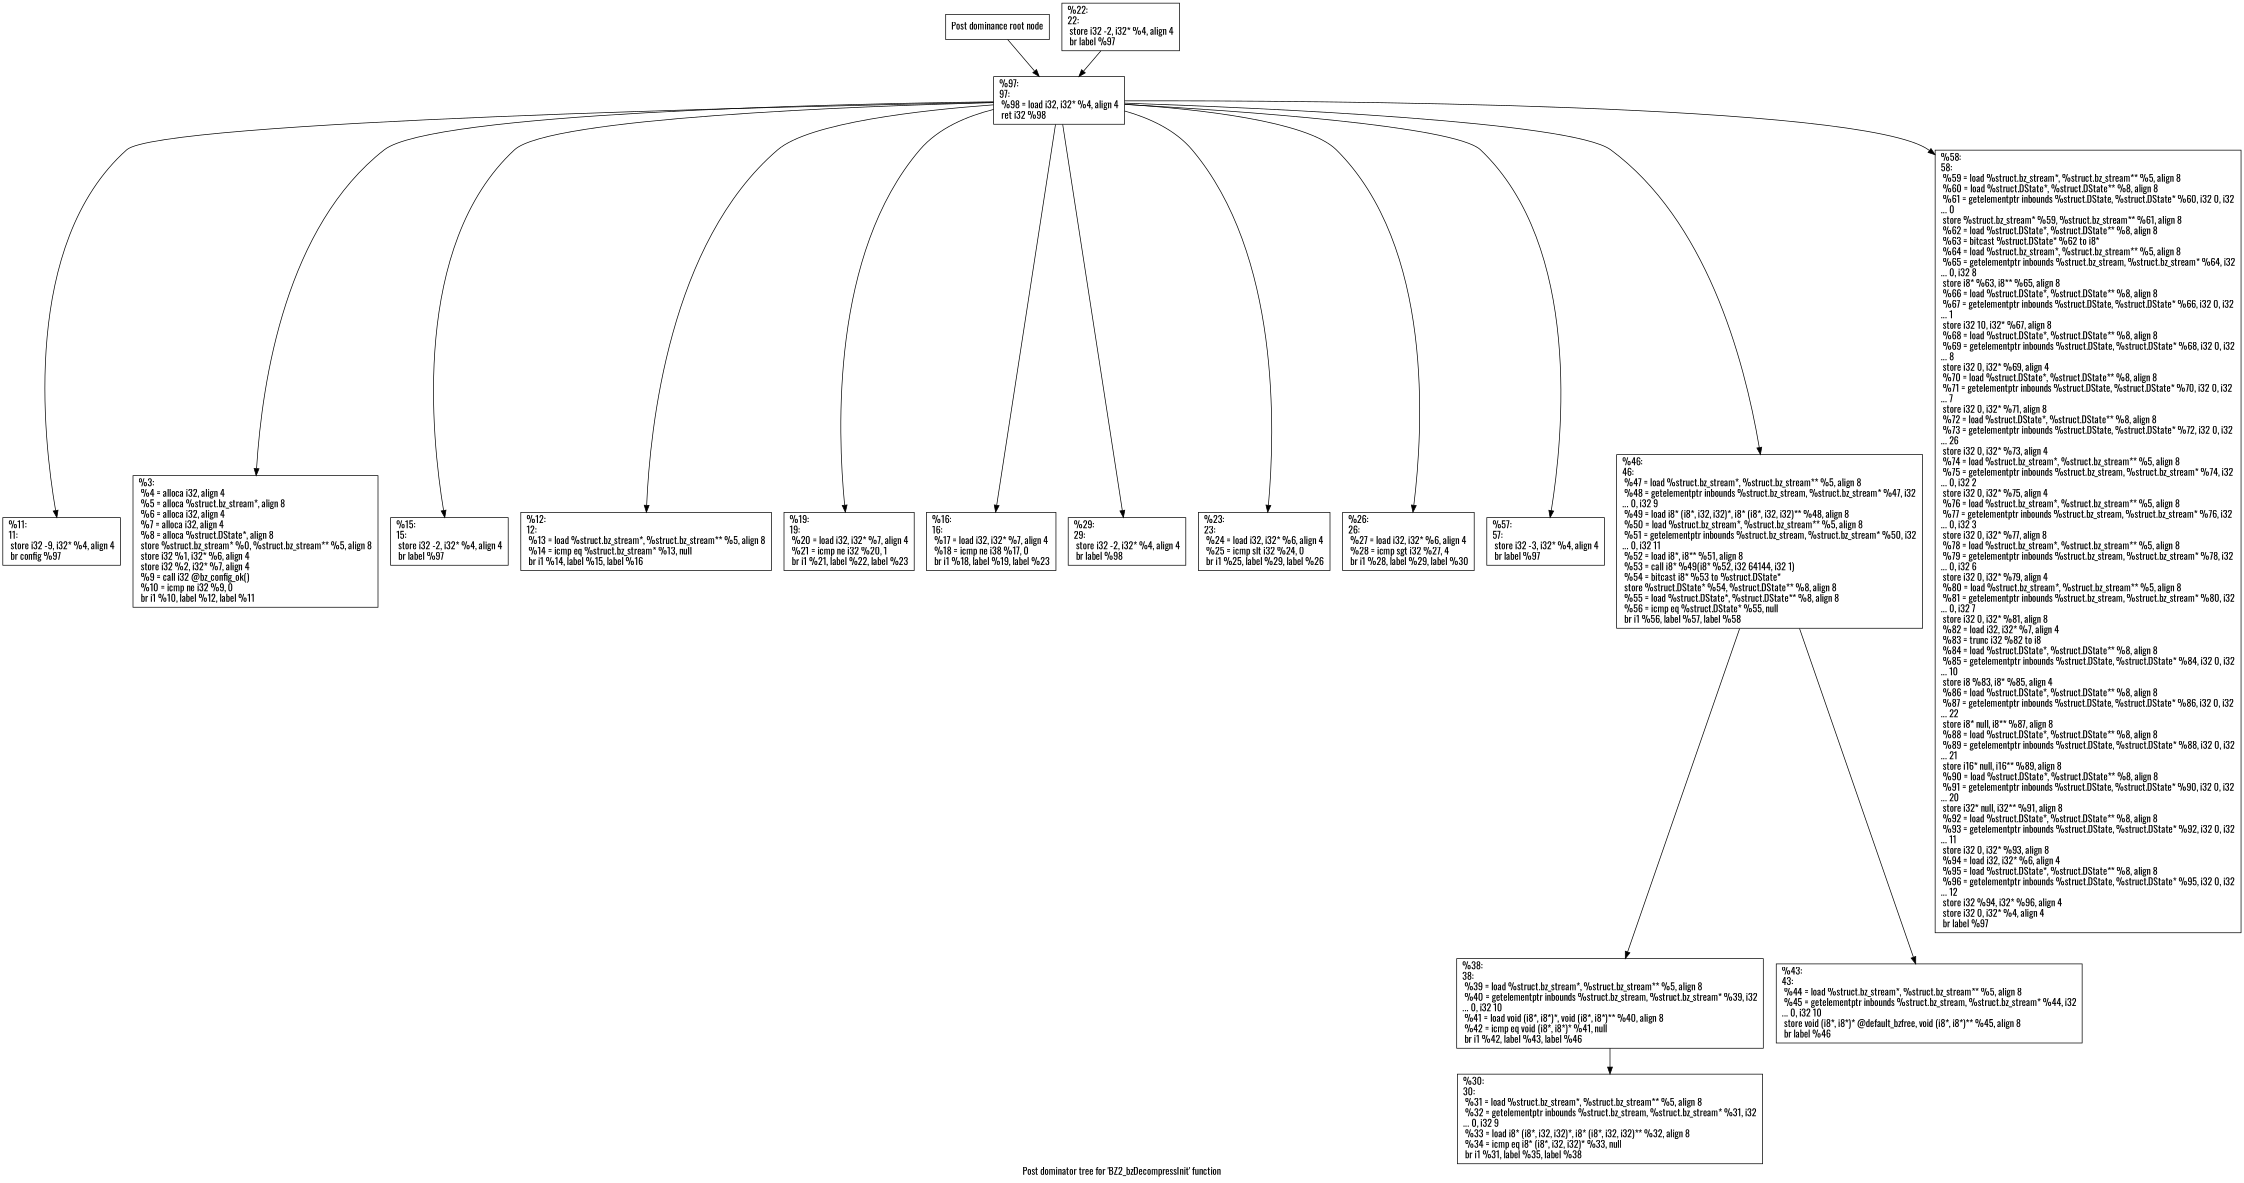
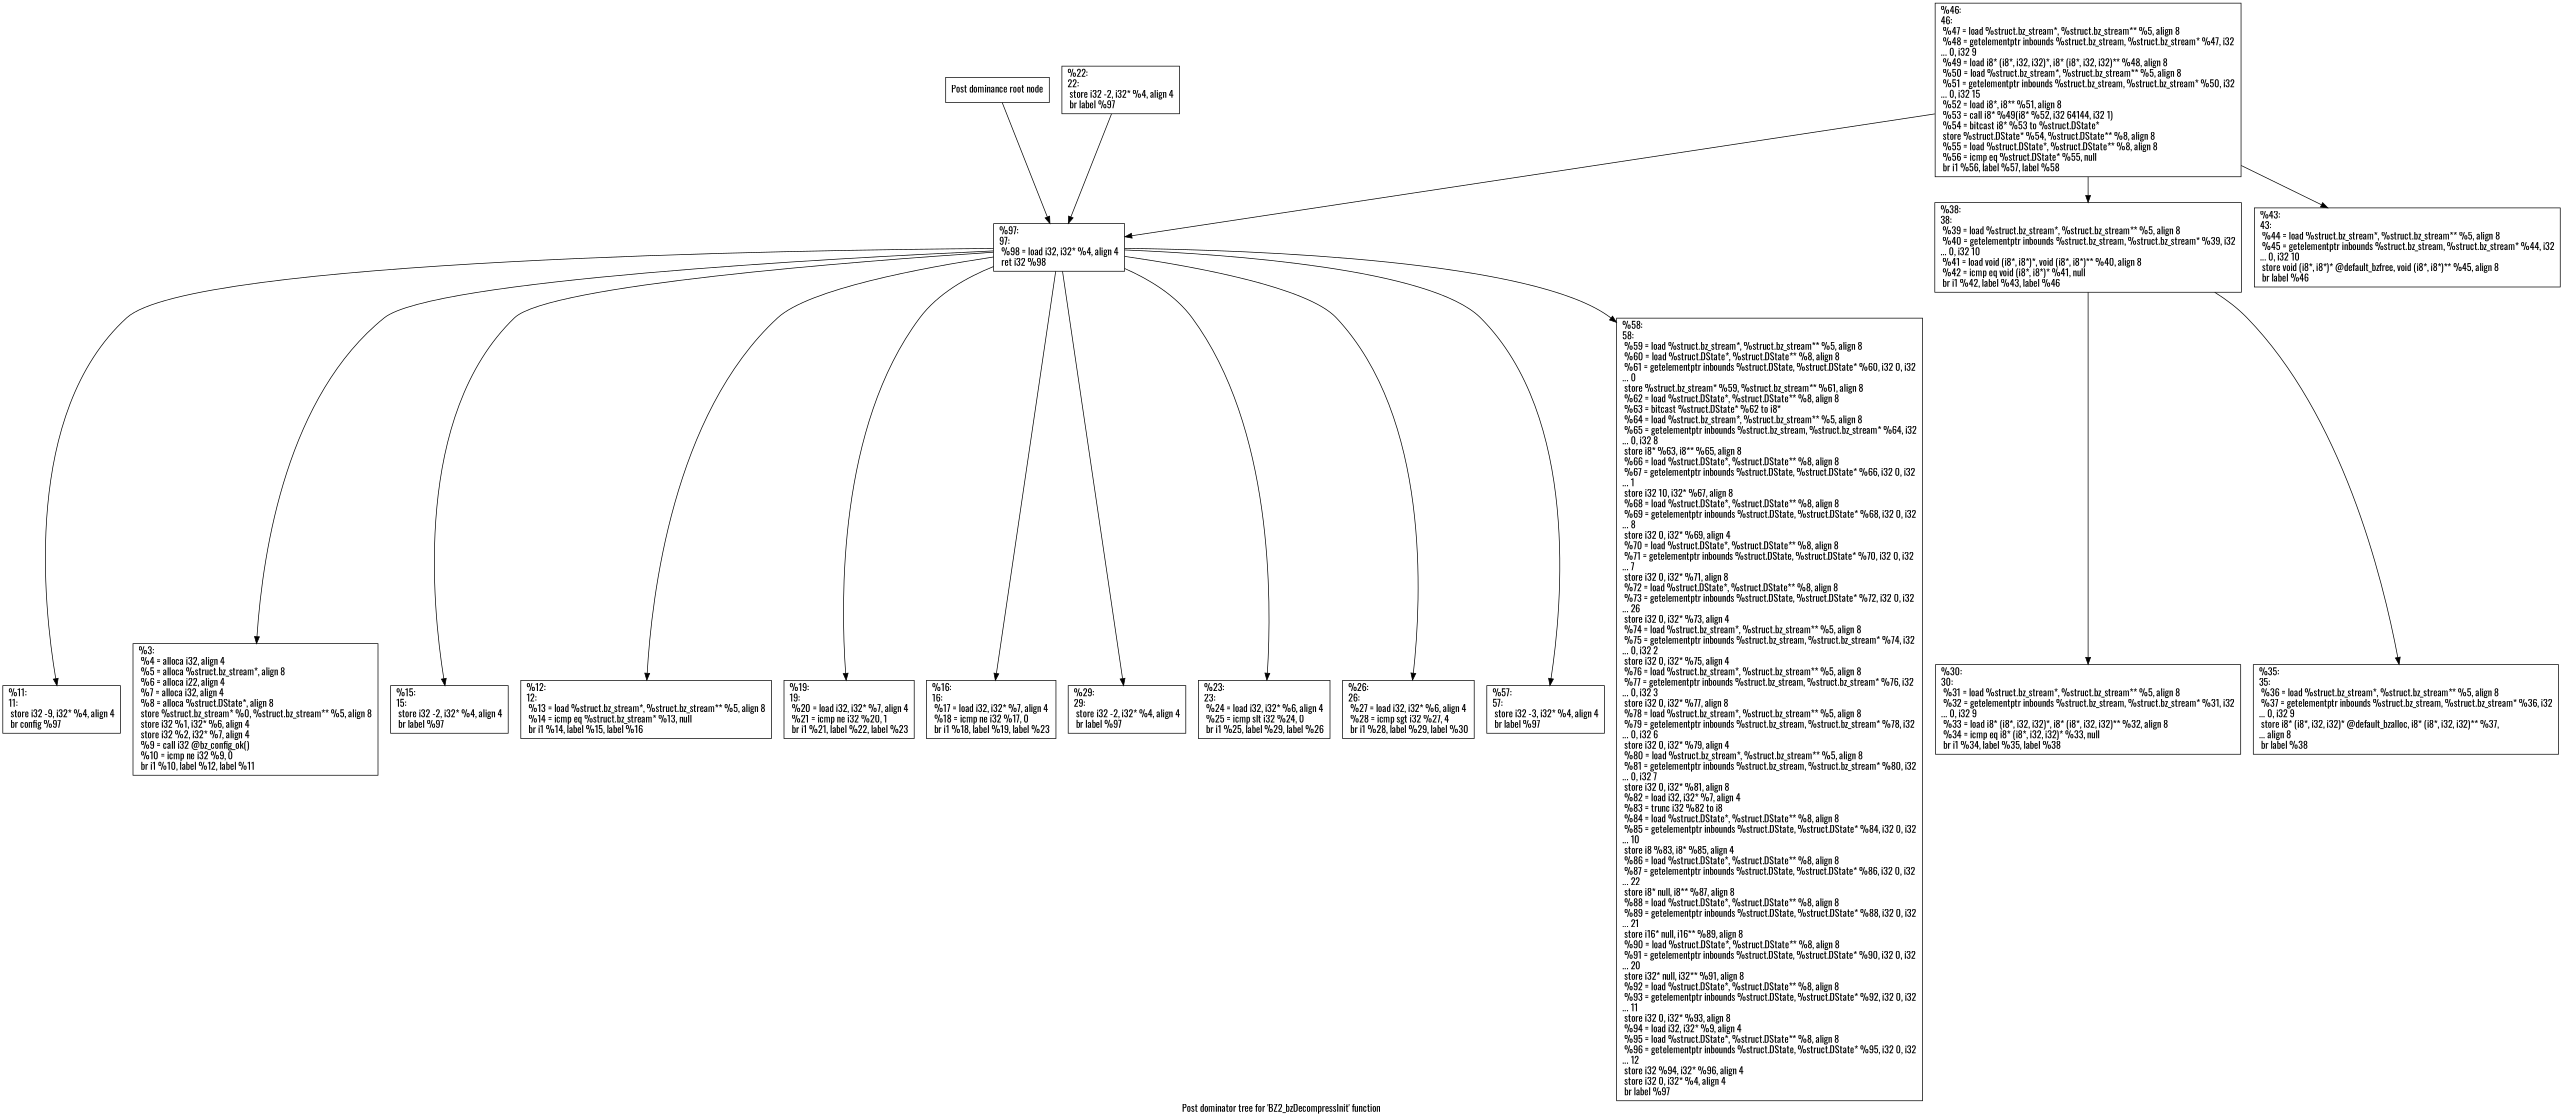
(1539, 131) -> (1533, 175)
(182, 515) -> (182, 683)
(1642, 546) -> (1961, 95)
(981, 552) -> (981, 720)
(1098, 557) -> (1098, 725)
none -> (2406, 709)
(2001, 861) -> (1682, 1029)
(1522, 1155) -> (2001, 746)
